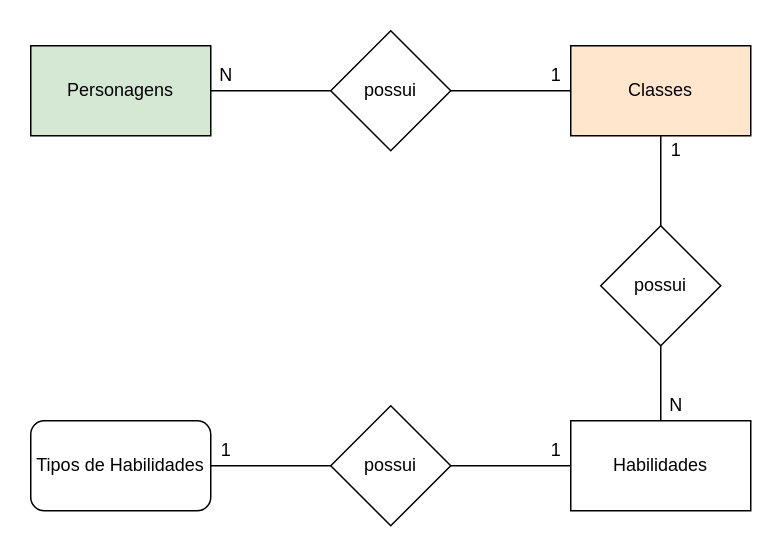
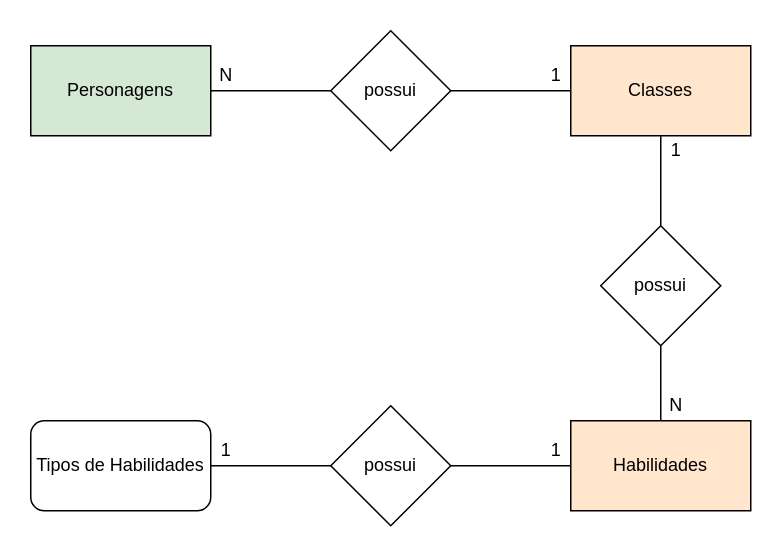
(661, 466) -> (661, 466)
